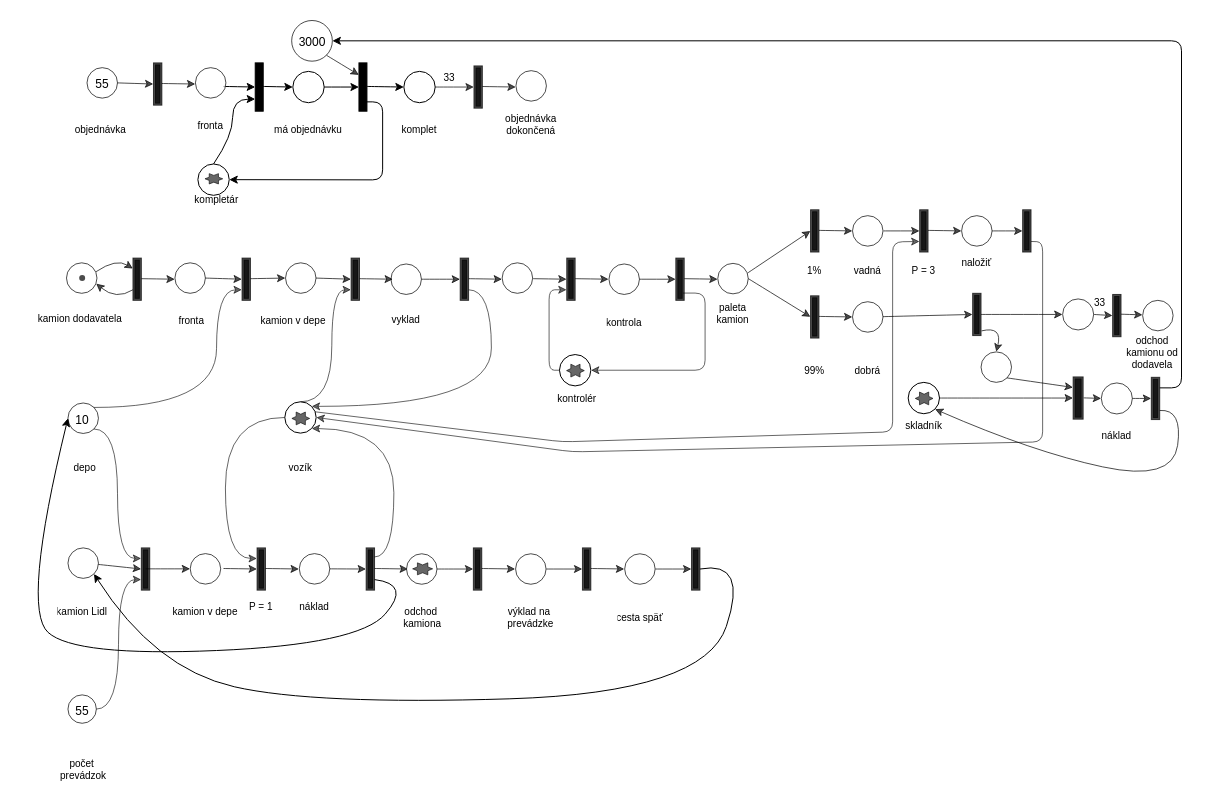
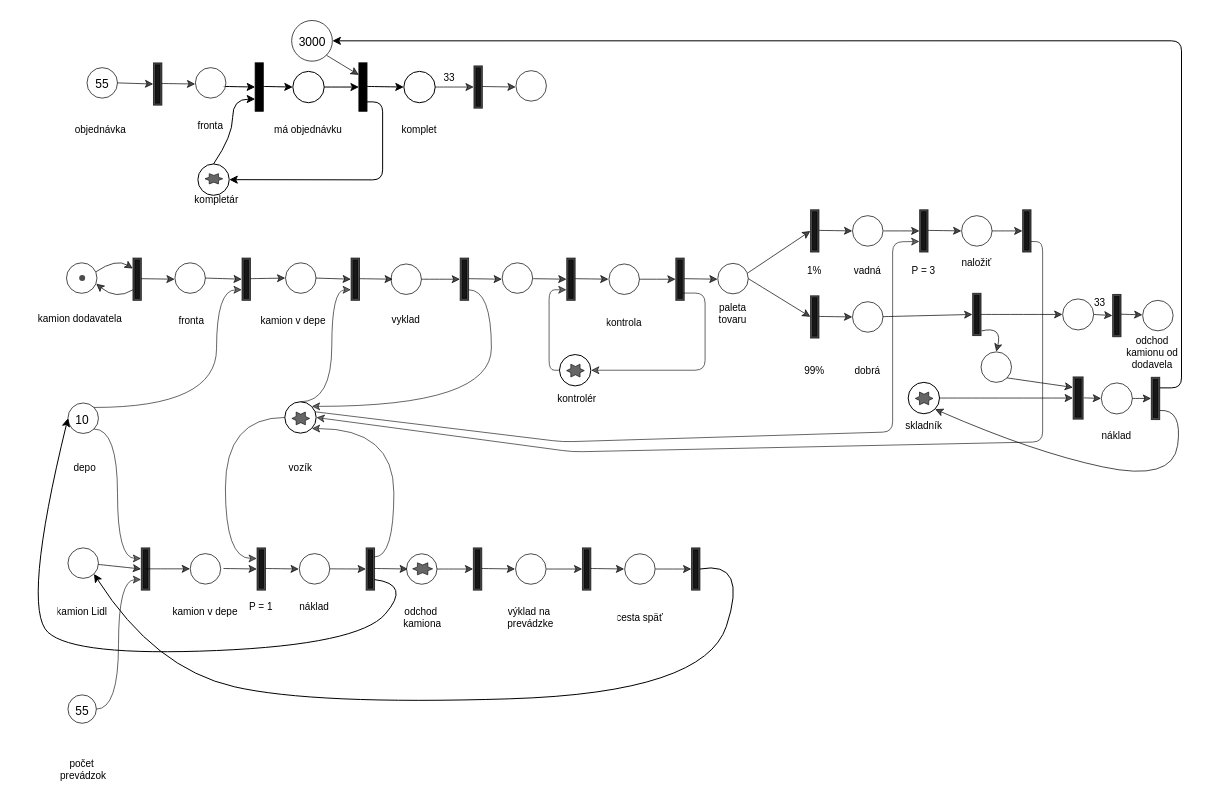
(531, 124) -> none
(733, 308) -> (733, 308)
